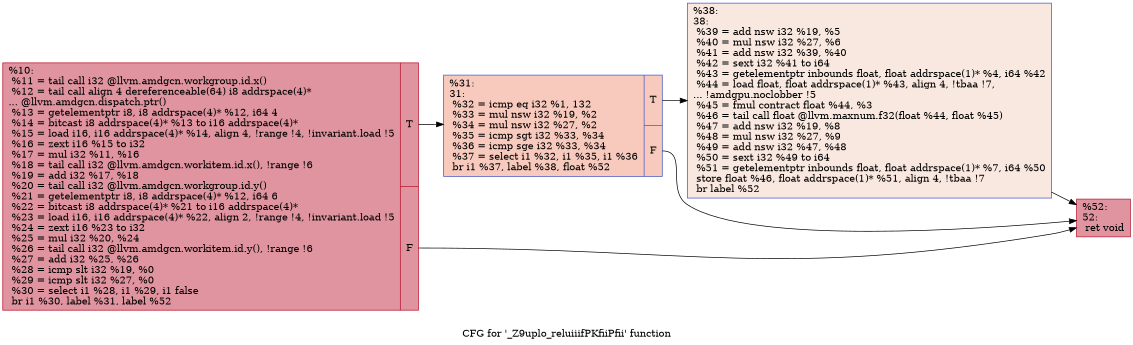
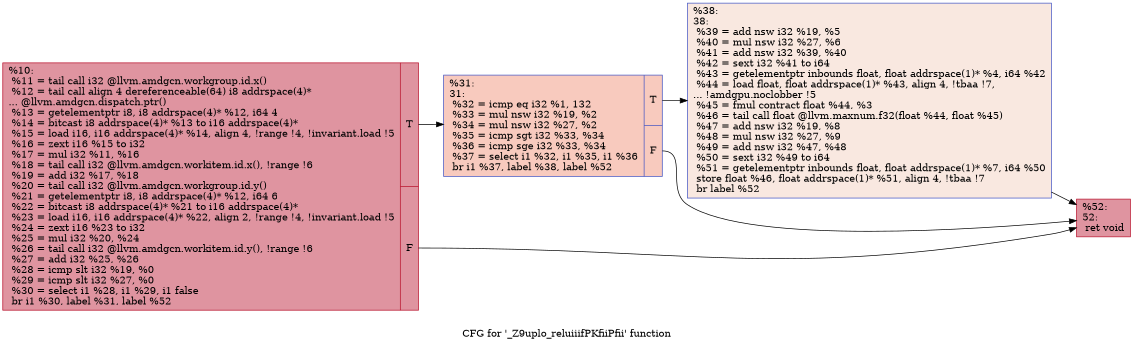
(530, 167) -> (531, 167)
